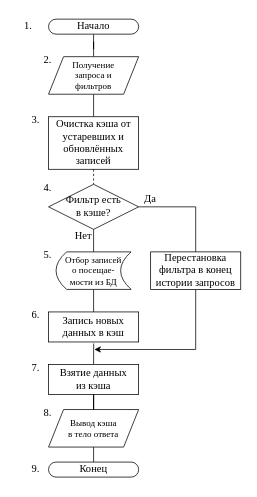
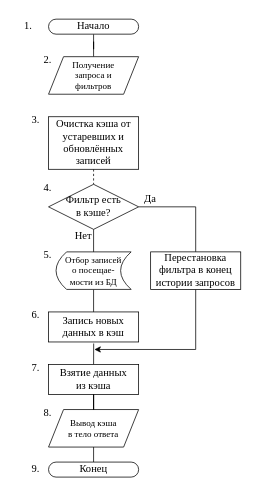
(93, 105) -> none
